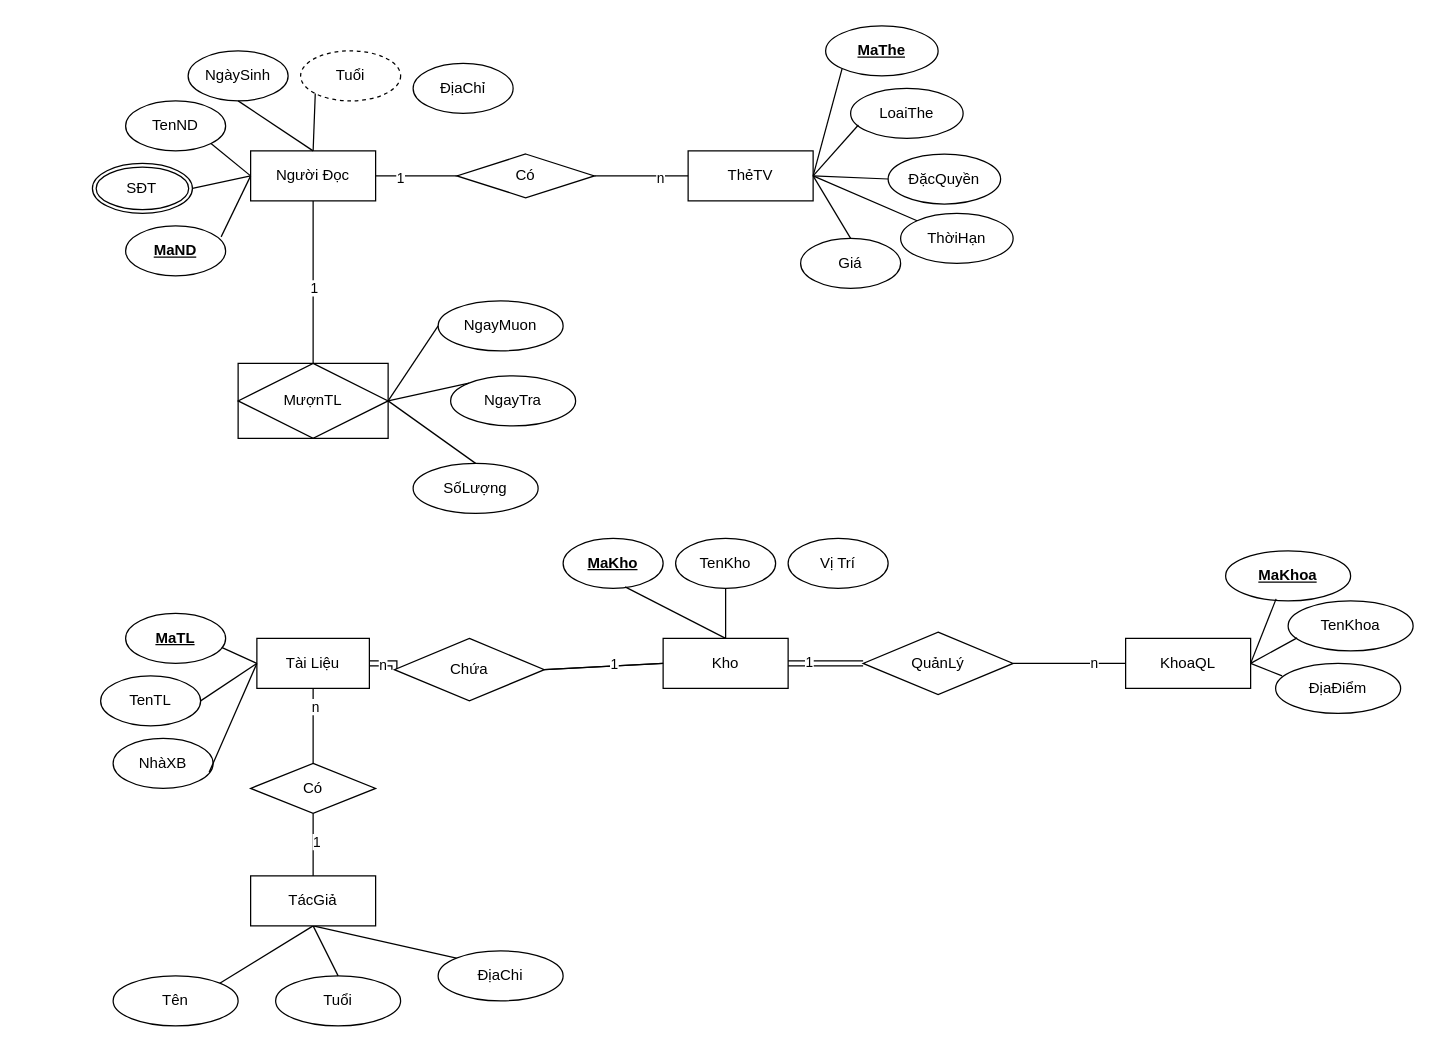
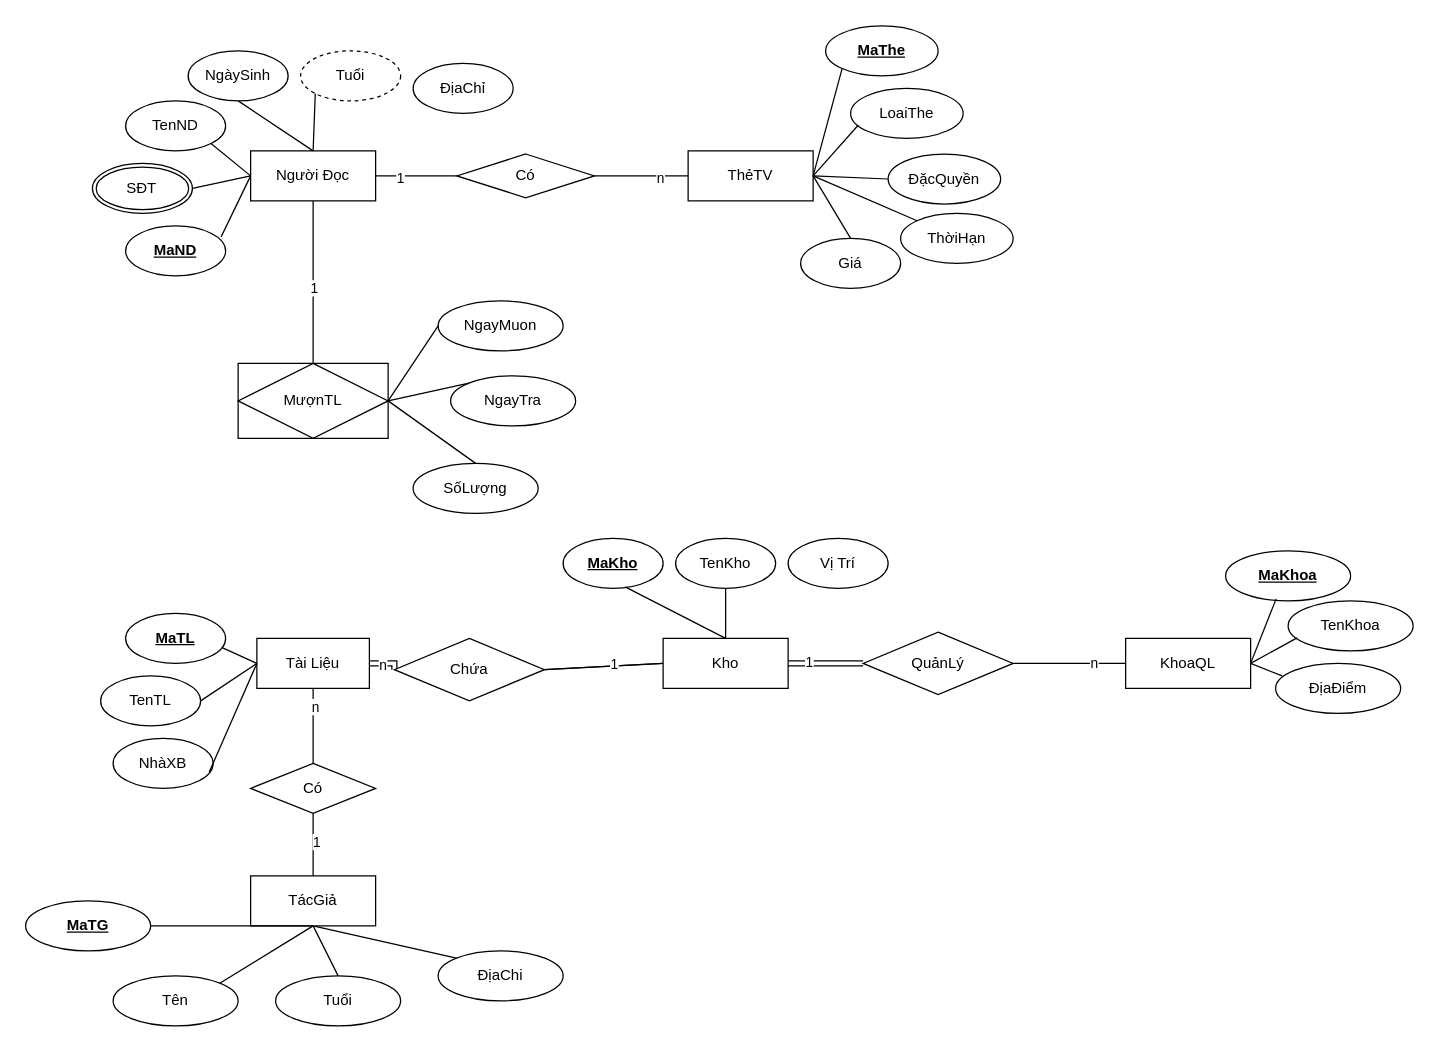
none -> (88, 926)
none -> (201, 926)
